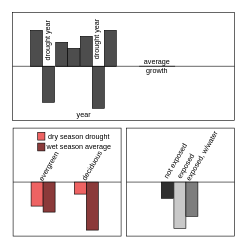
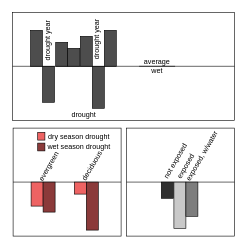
(157, 66) -> (157, 66)
(84, 115) -> (84, 115)
(79, 147) -> (79, 147)
